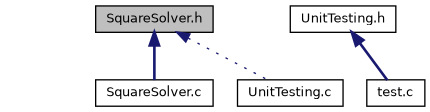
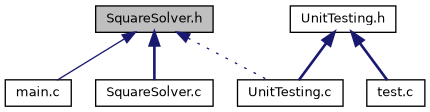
none -> (313, 62)
none -> (38, 93)
